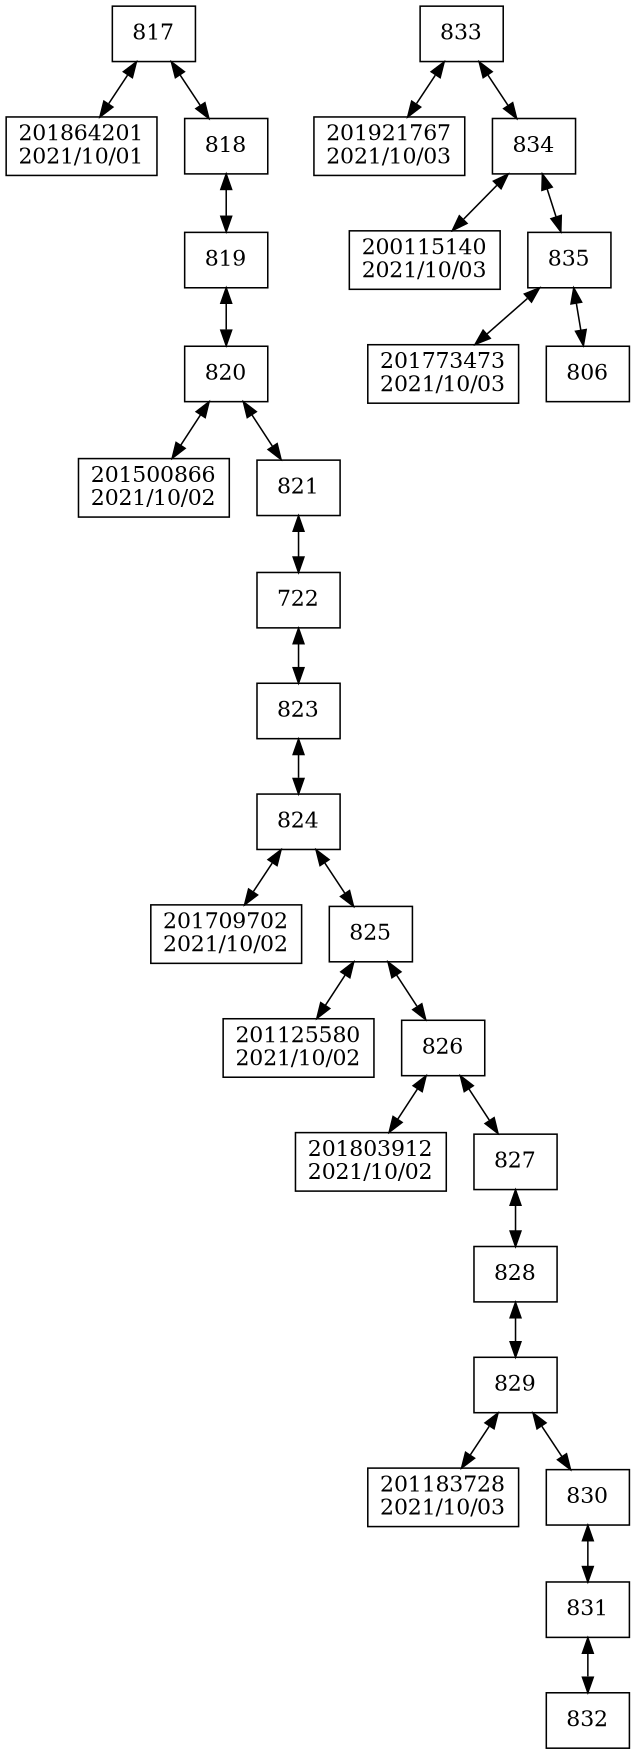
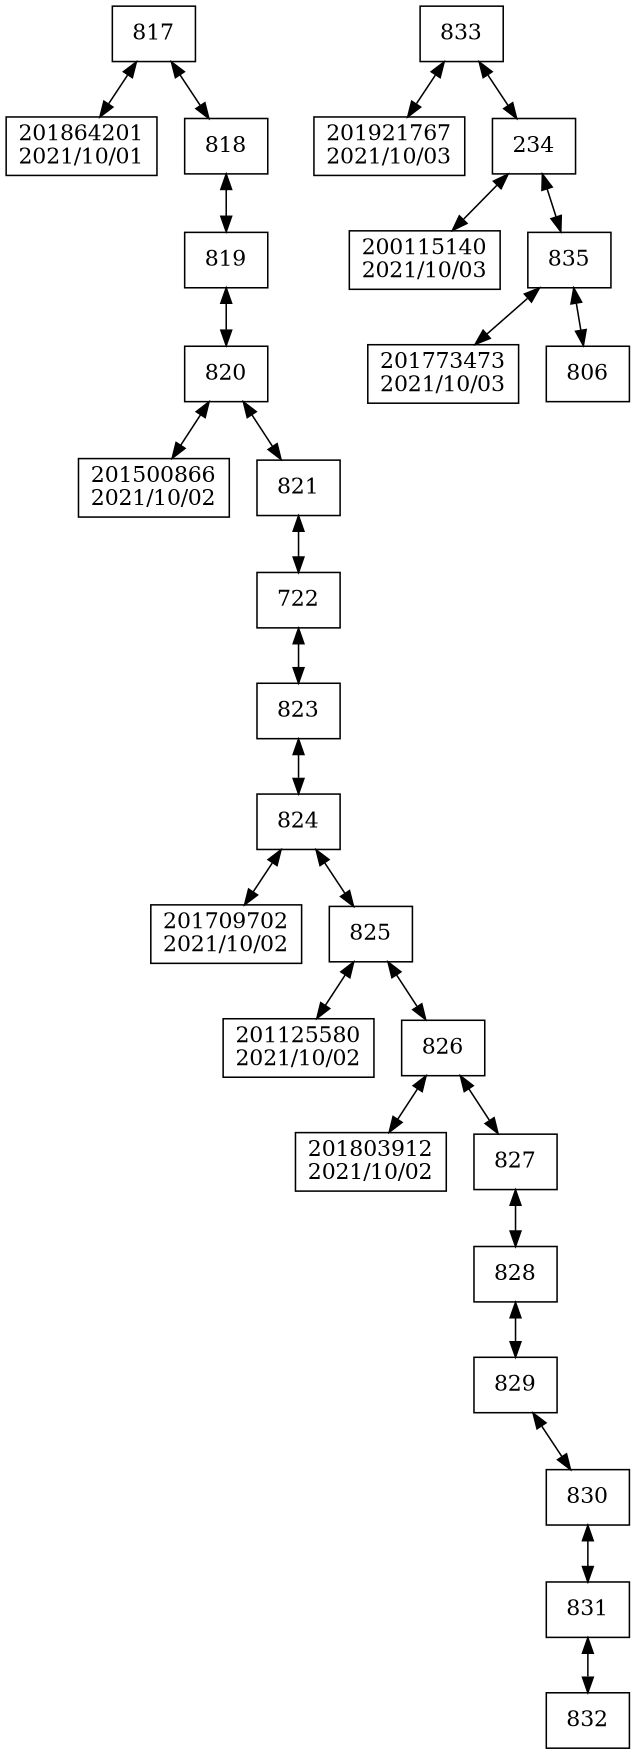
(534, 146) -> (534, 146)
(443, 1497) -> none
